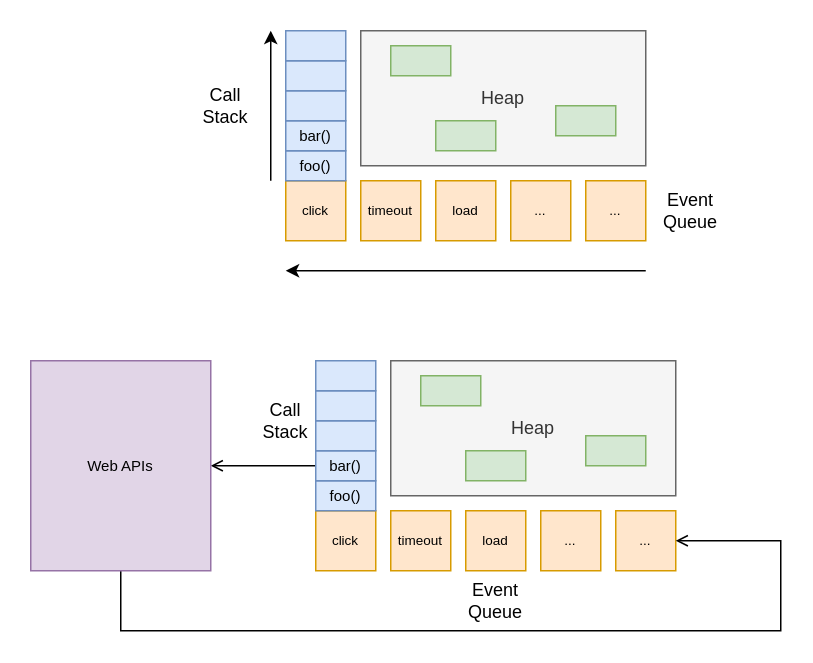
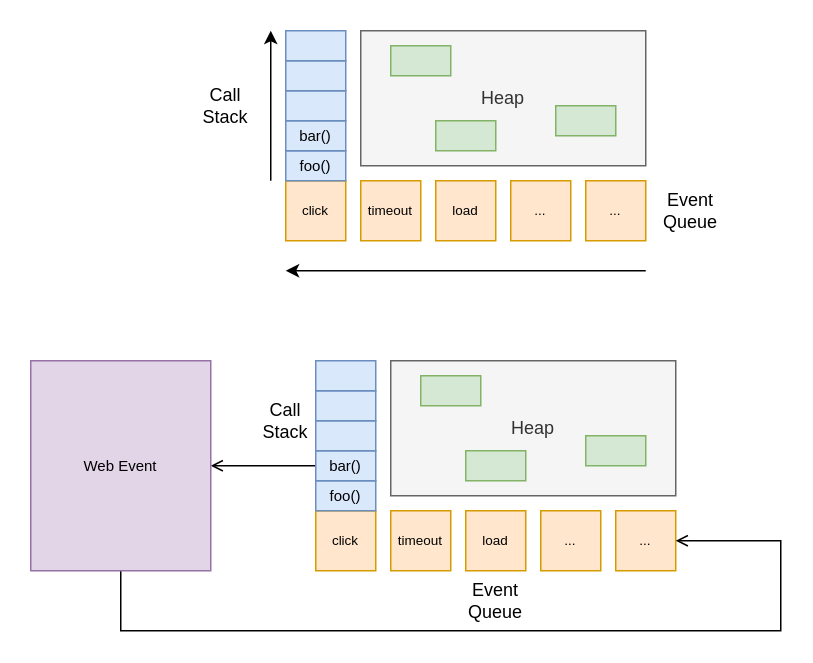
(121, 466) -> (121, 466)
